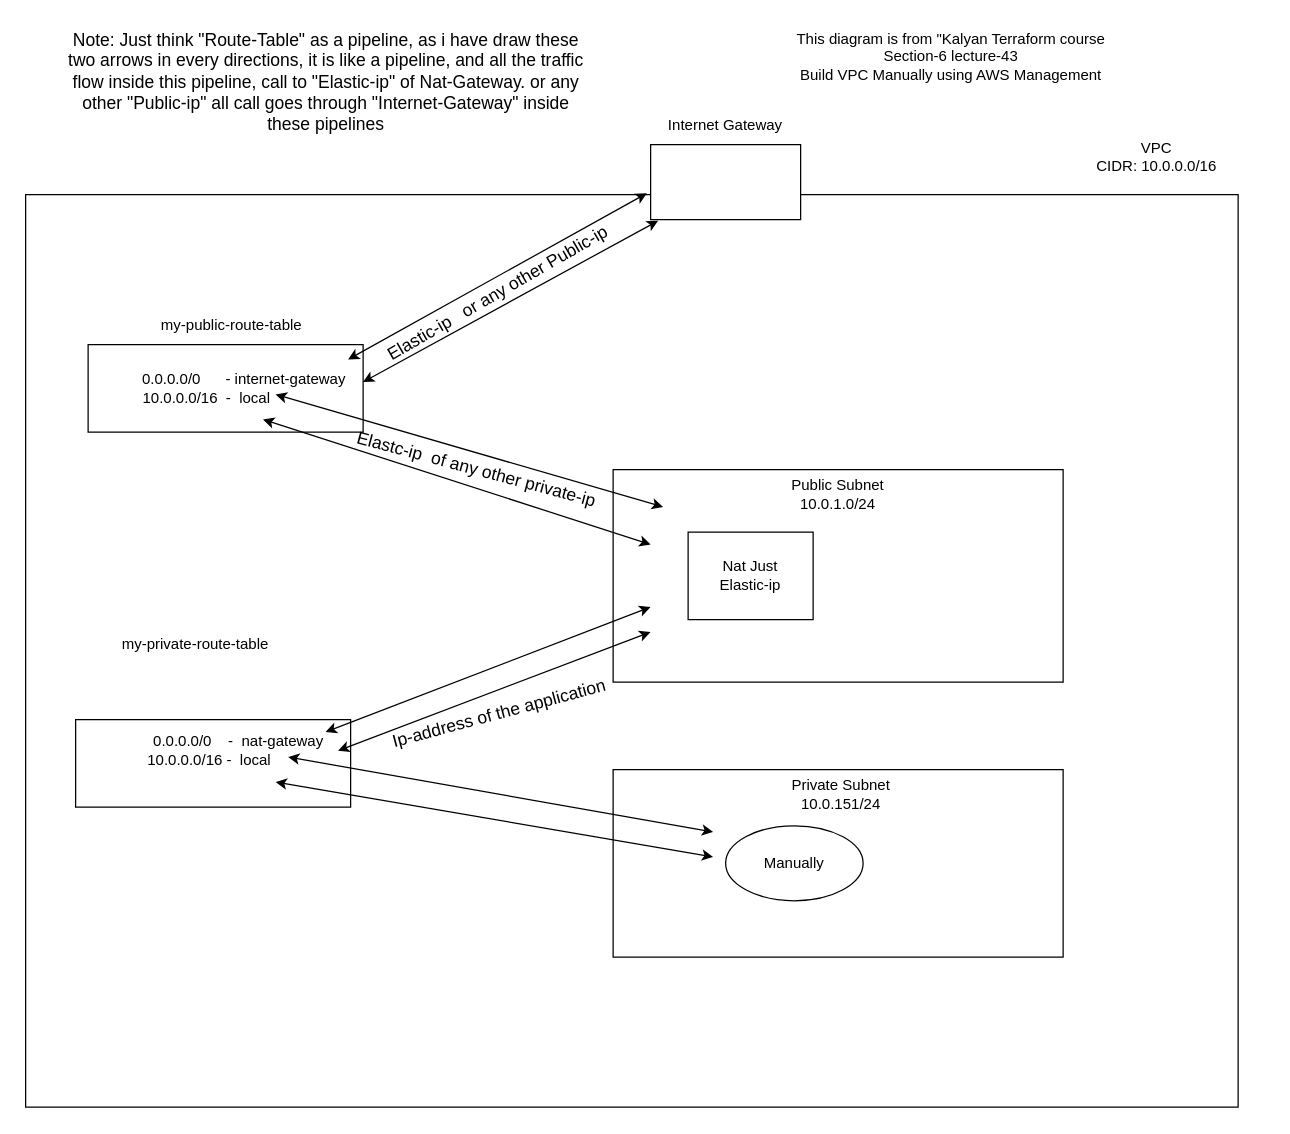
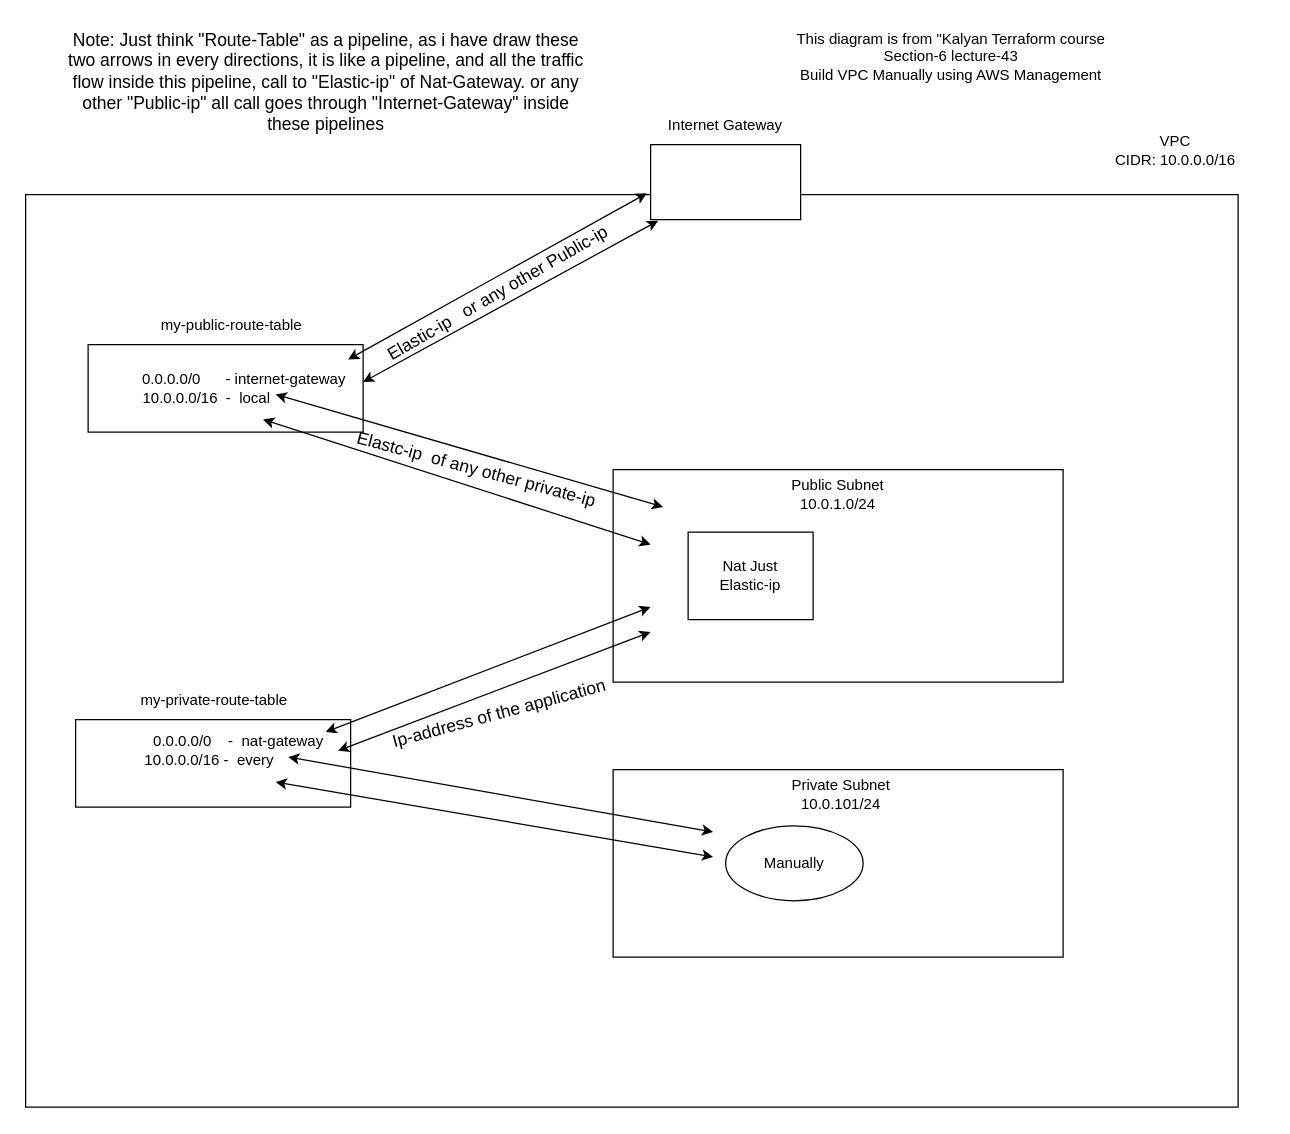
(1157, 157) -> (1176, 151)
(196, 644) -> (214, 701)
(239, 751) -> (239, 751)
(841, 794) -> (841, 794)
